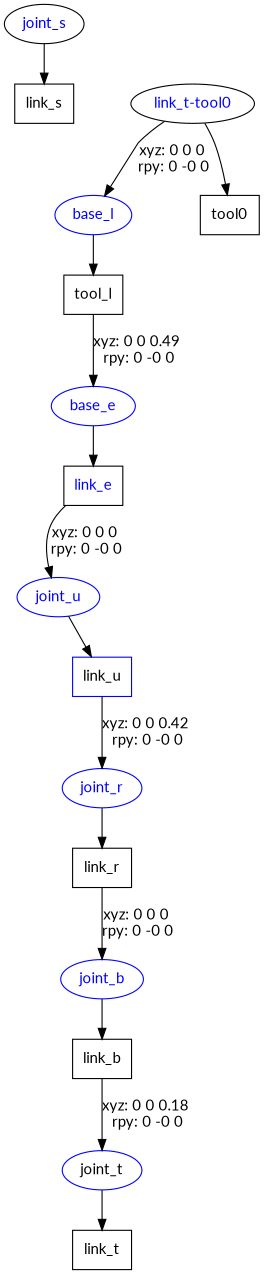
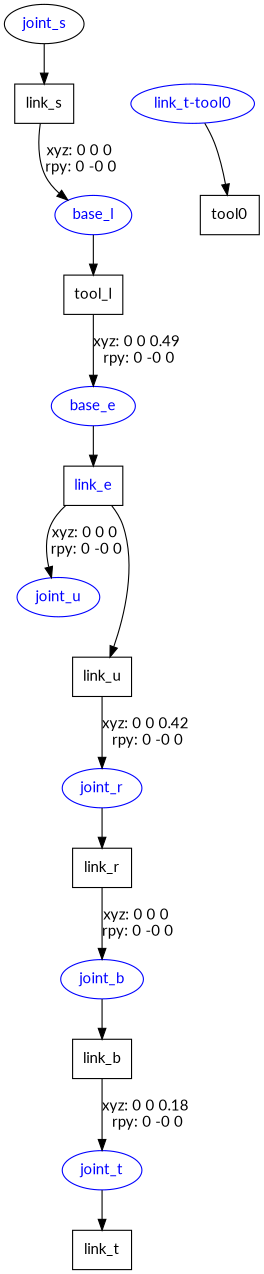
(193, 104) -> (193, 104)
(133, 150) -> (41, 161)
(77, 632) -> (129, 575)
(102, 677) -> (102, 677)
(102, 1170) -> (102, 1170)
